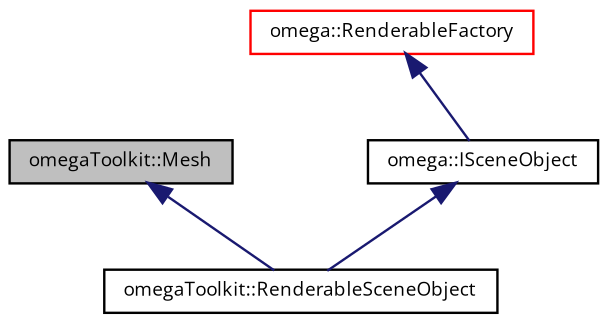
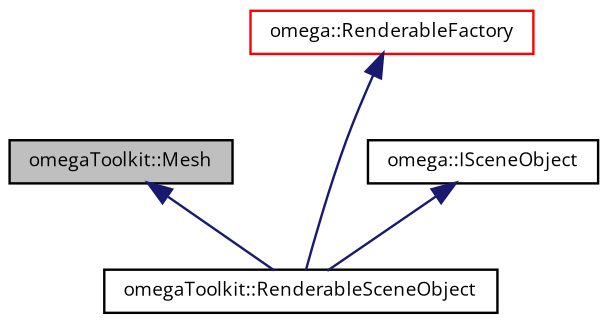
(445, 107) -> (336, 171)
